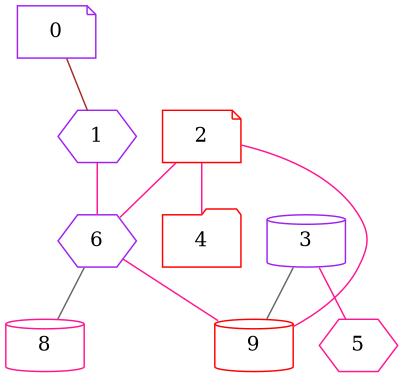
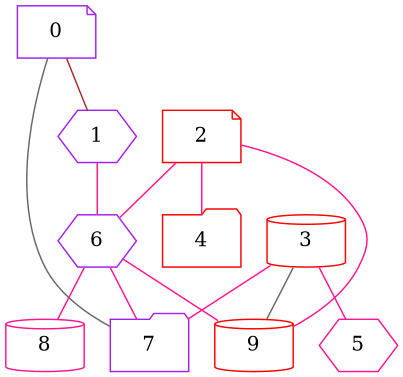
(306, 241) -> (306, 241)
(71, 293) -> (73, 289)
none -> (149, 345)
